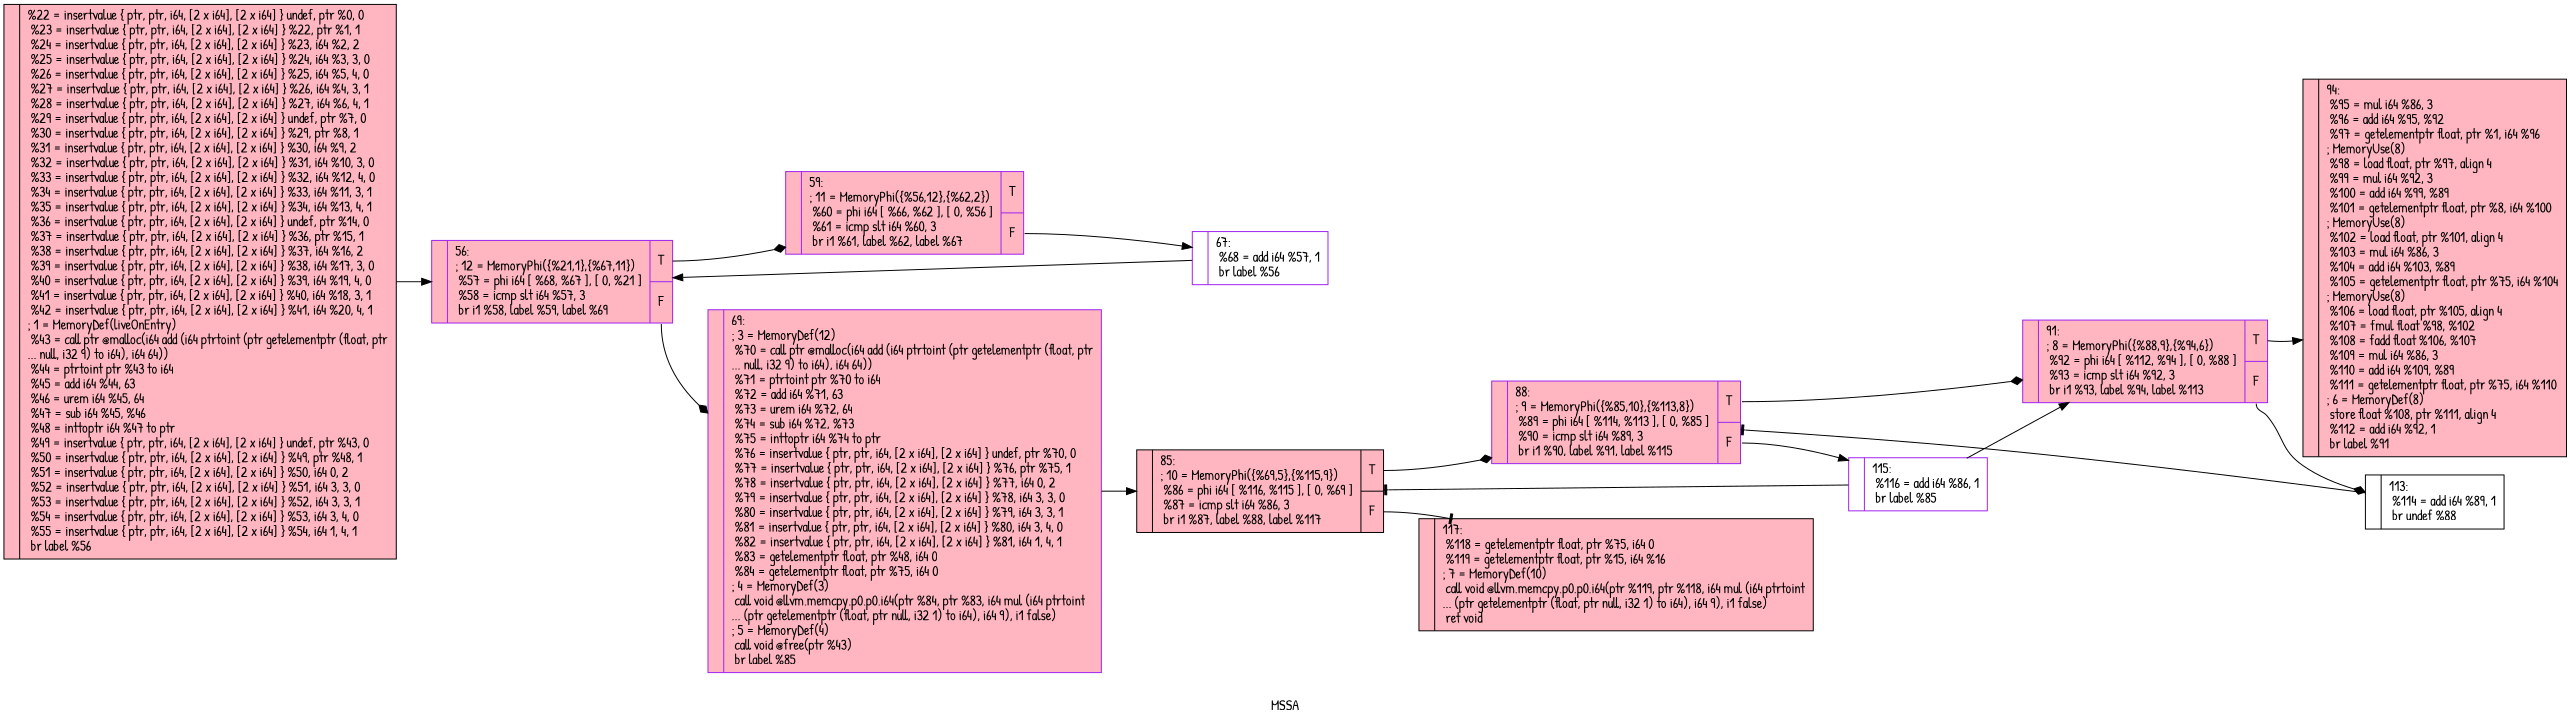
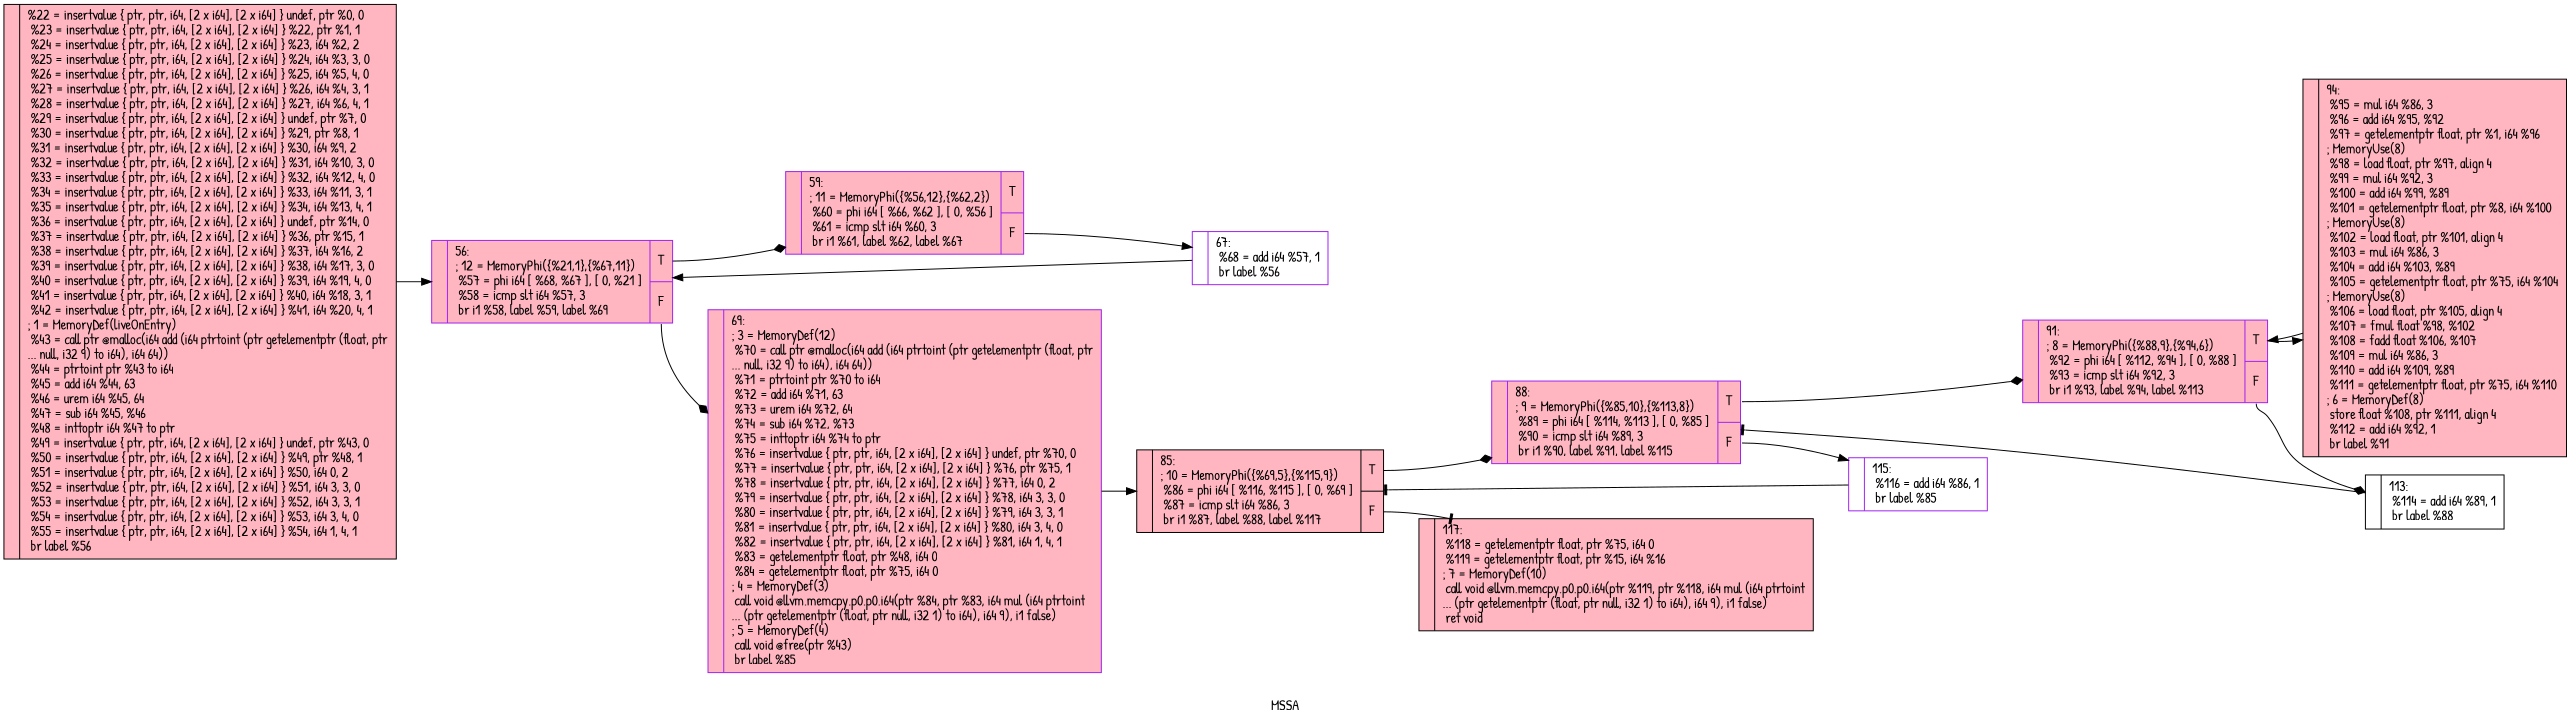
(2013, 433) -> (2295, 335)
(2423, 516) -> (2421, 516)
